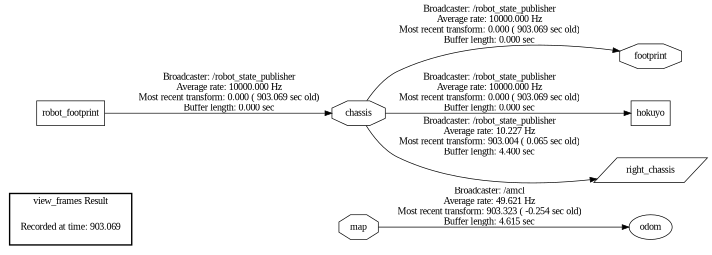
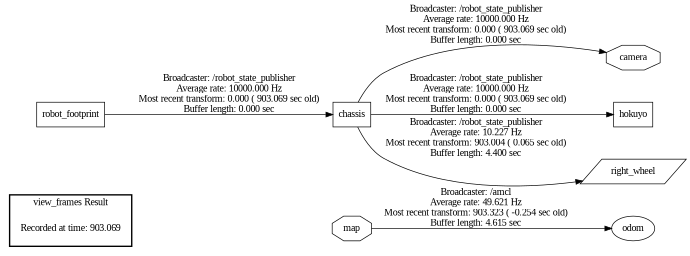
(651, 56) -> (633, 58)
(359, 113) -> (352, 115)
(651, 170) -> (633, 172)
